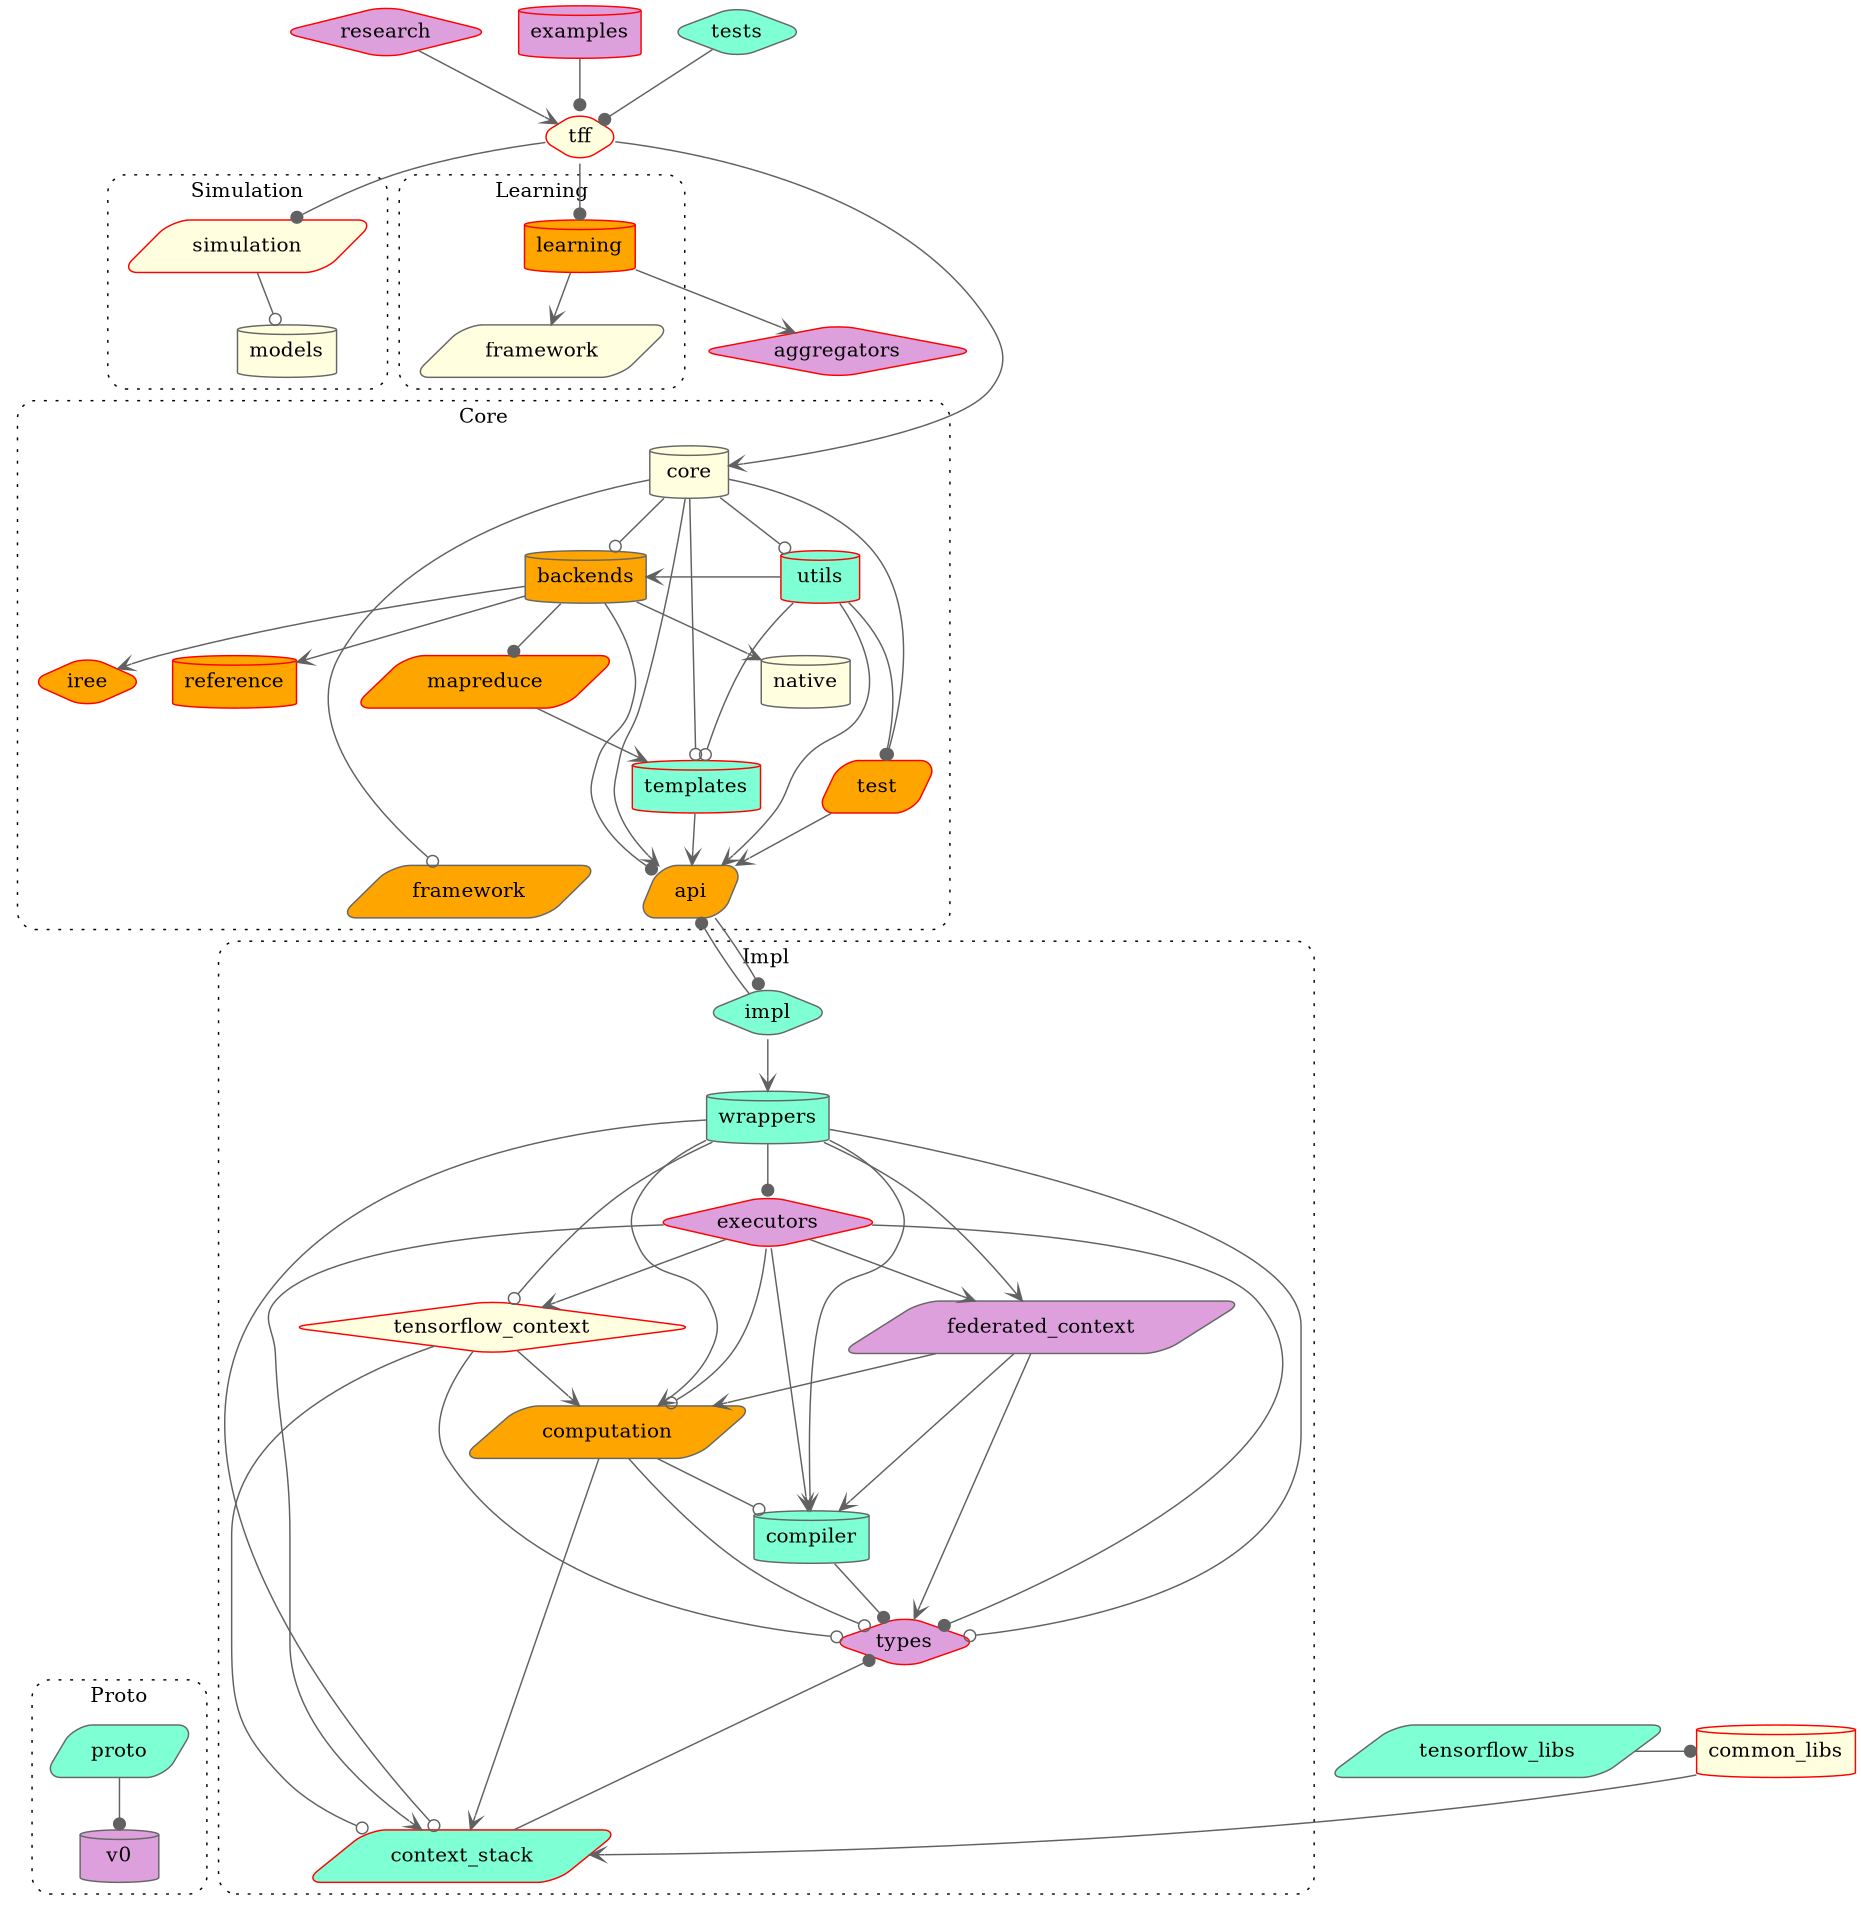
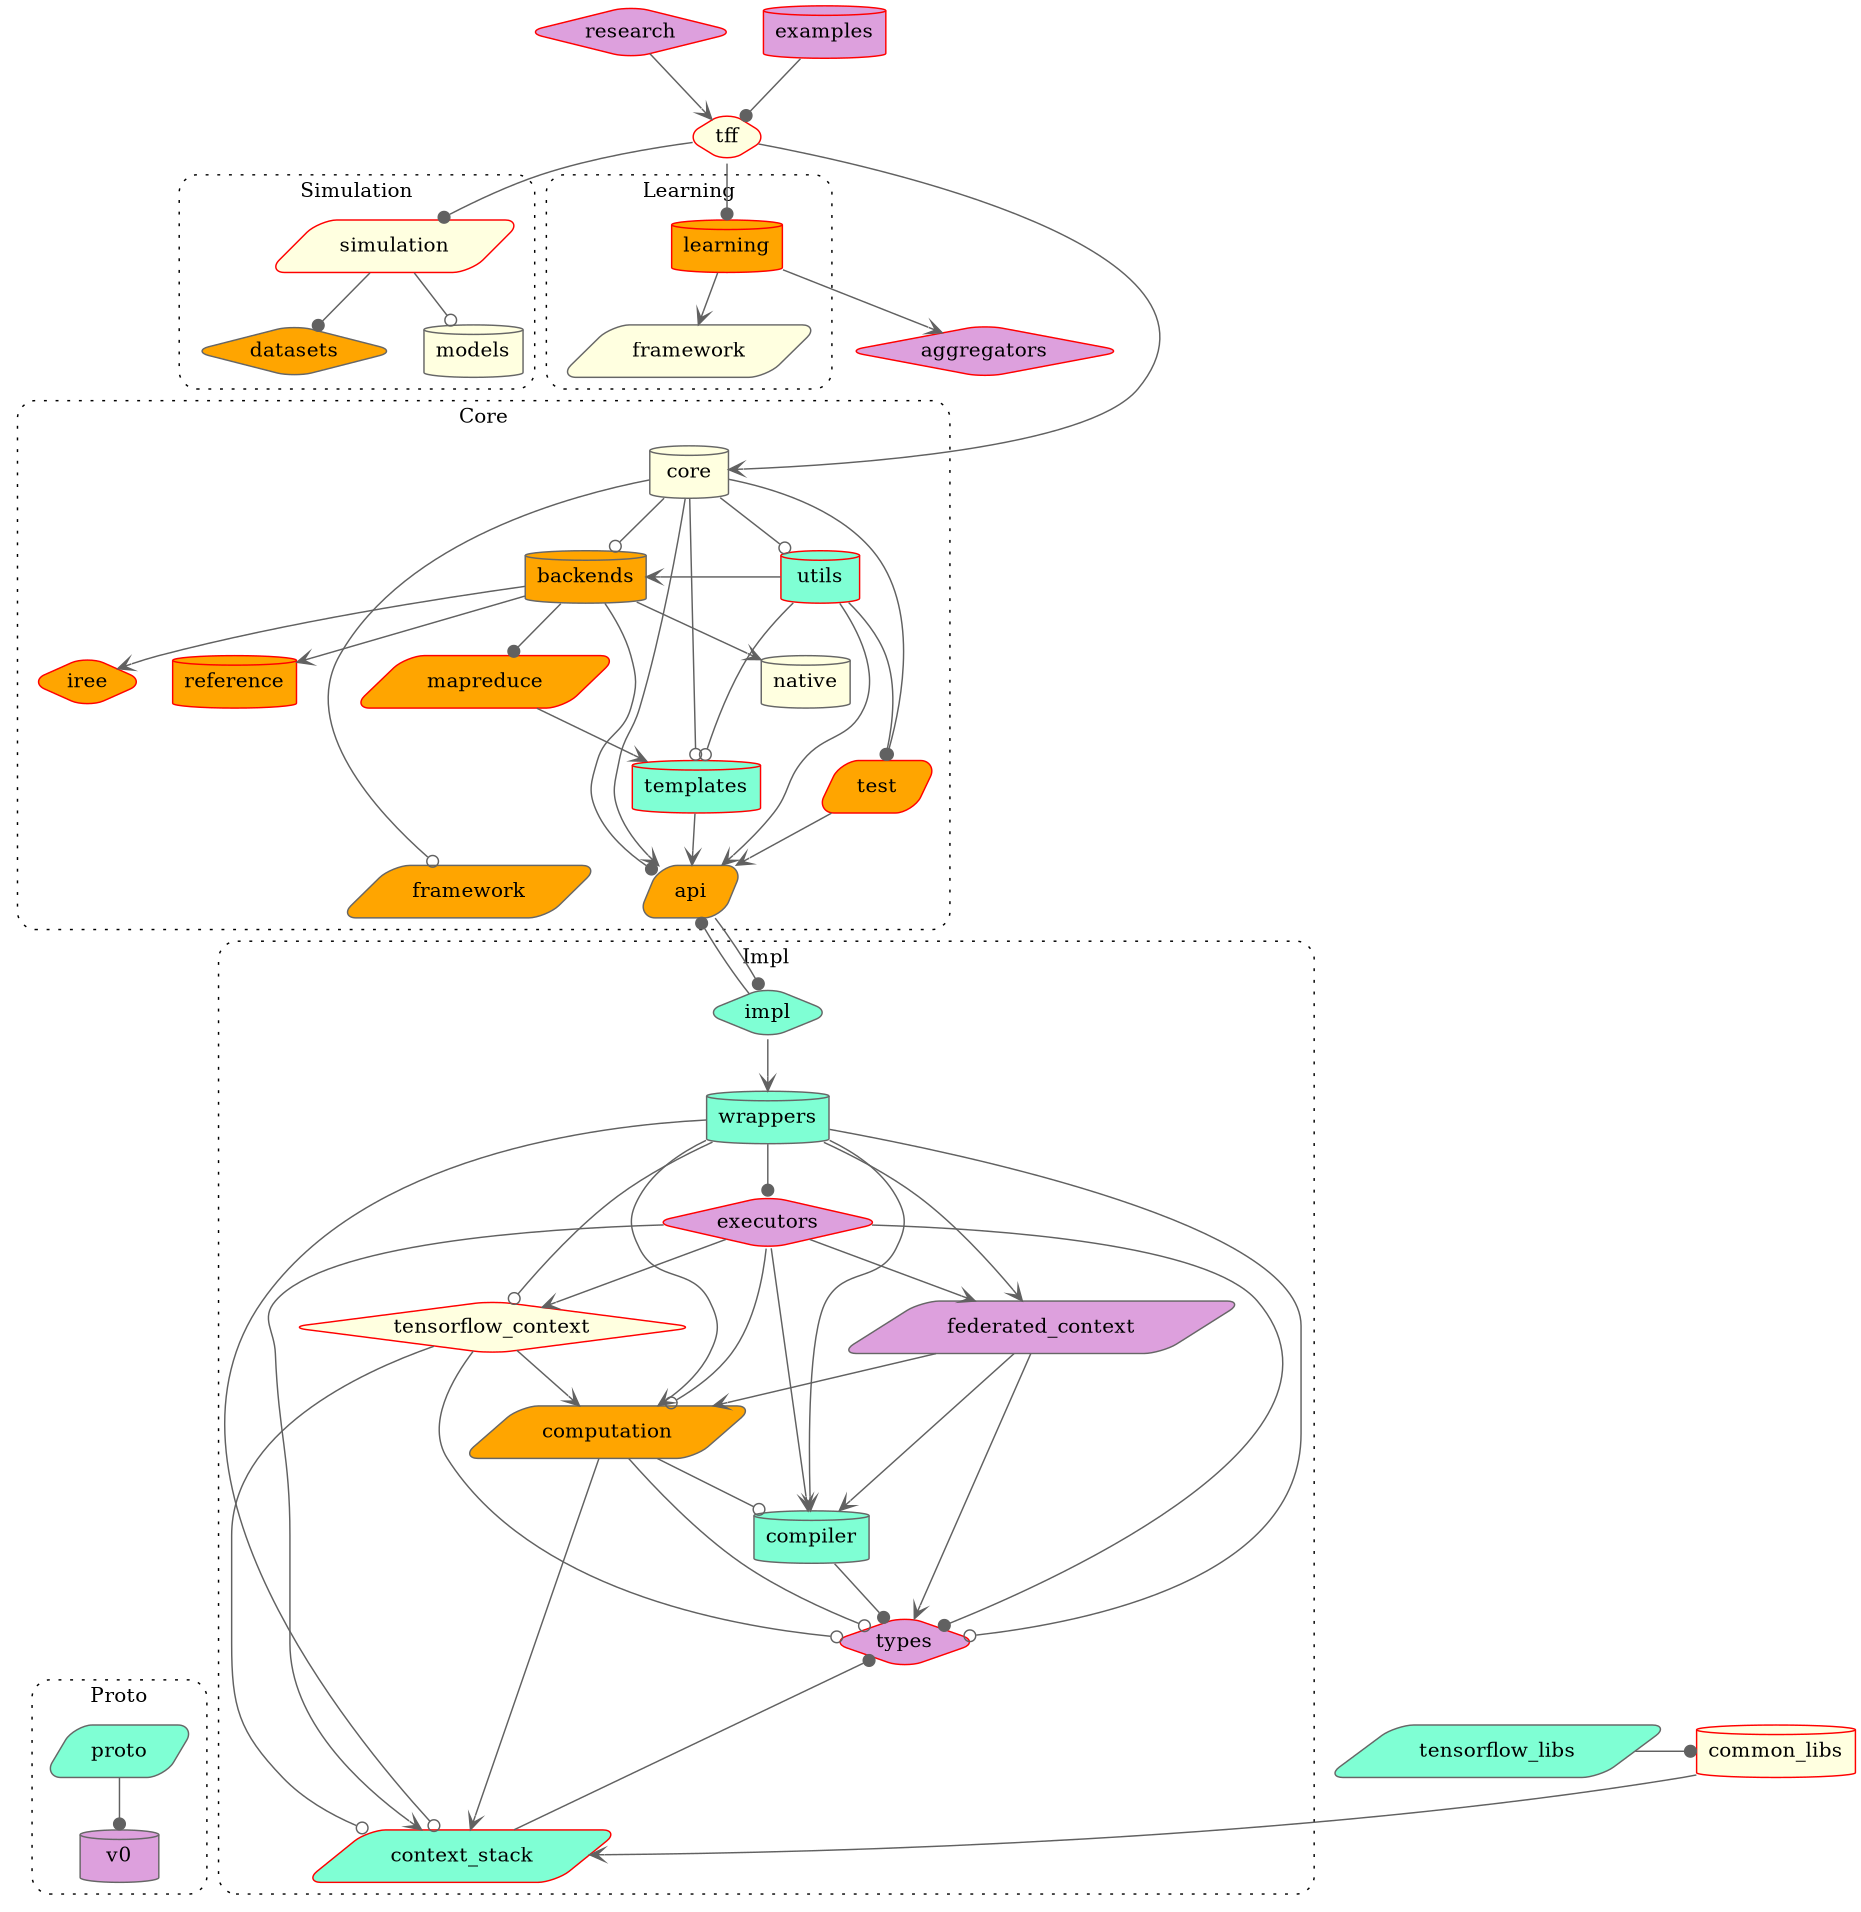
(737, 32) -> none
none -> (294, 351)
